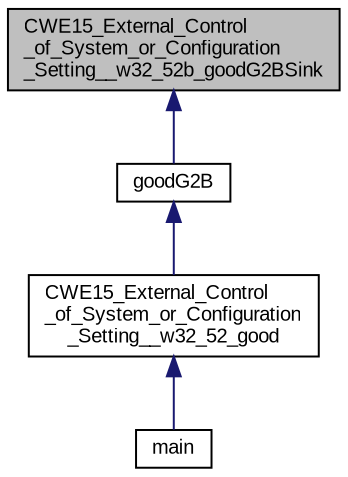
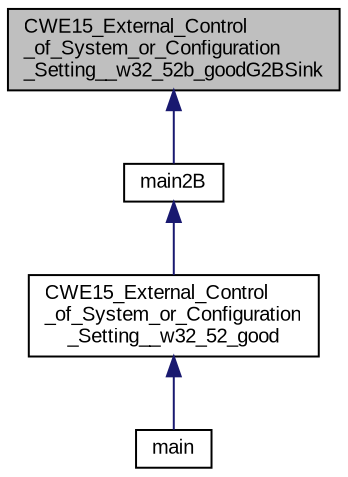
(174, 183) -> (174, 183)
